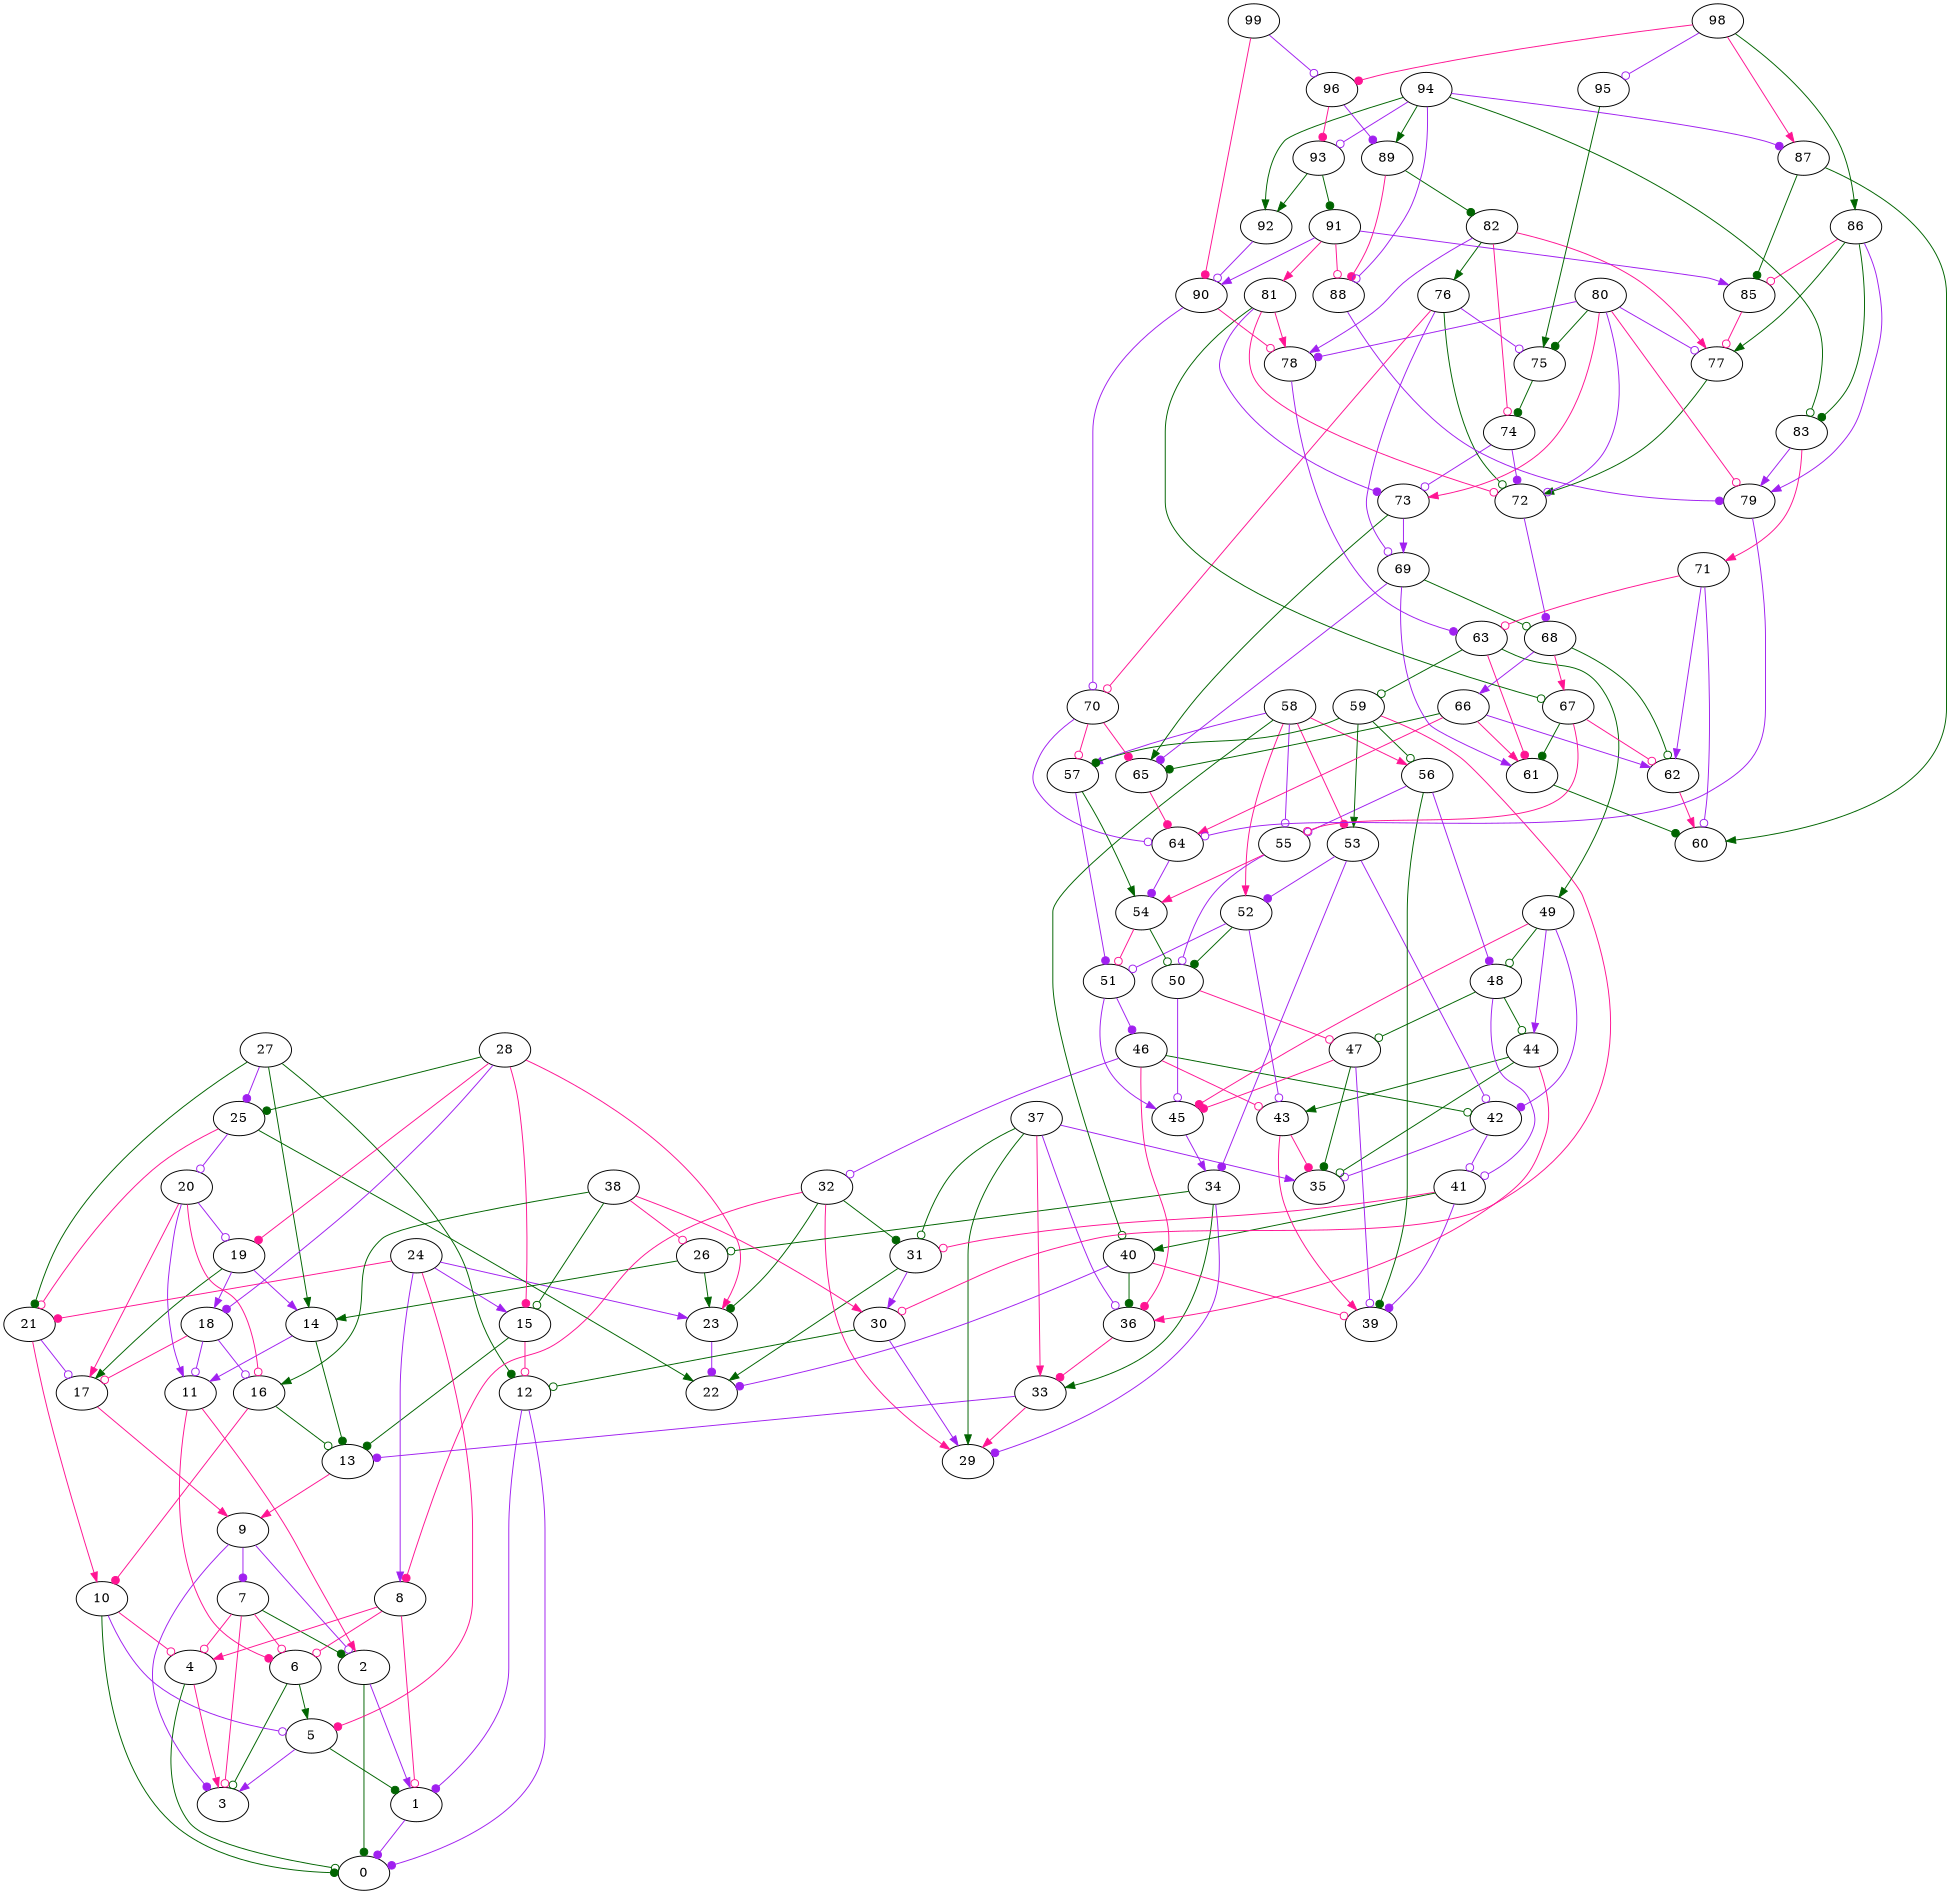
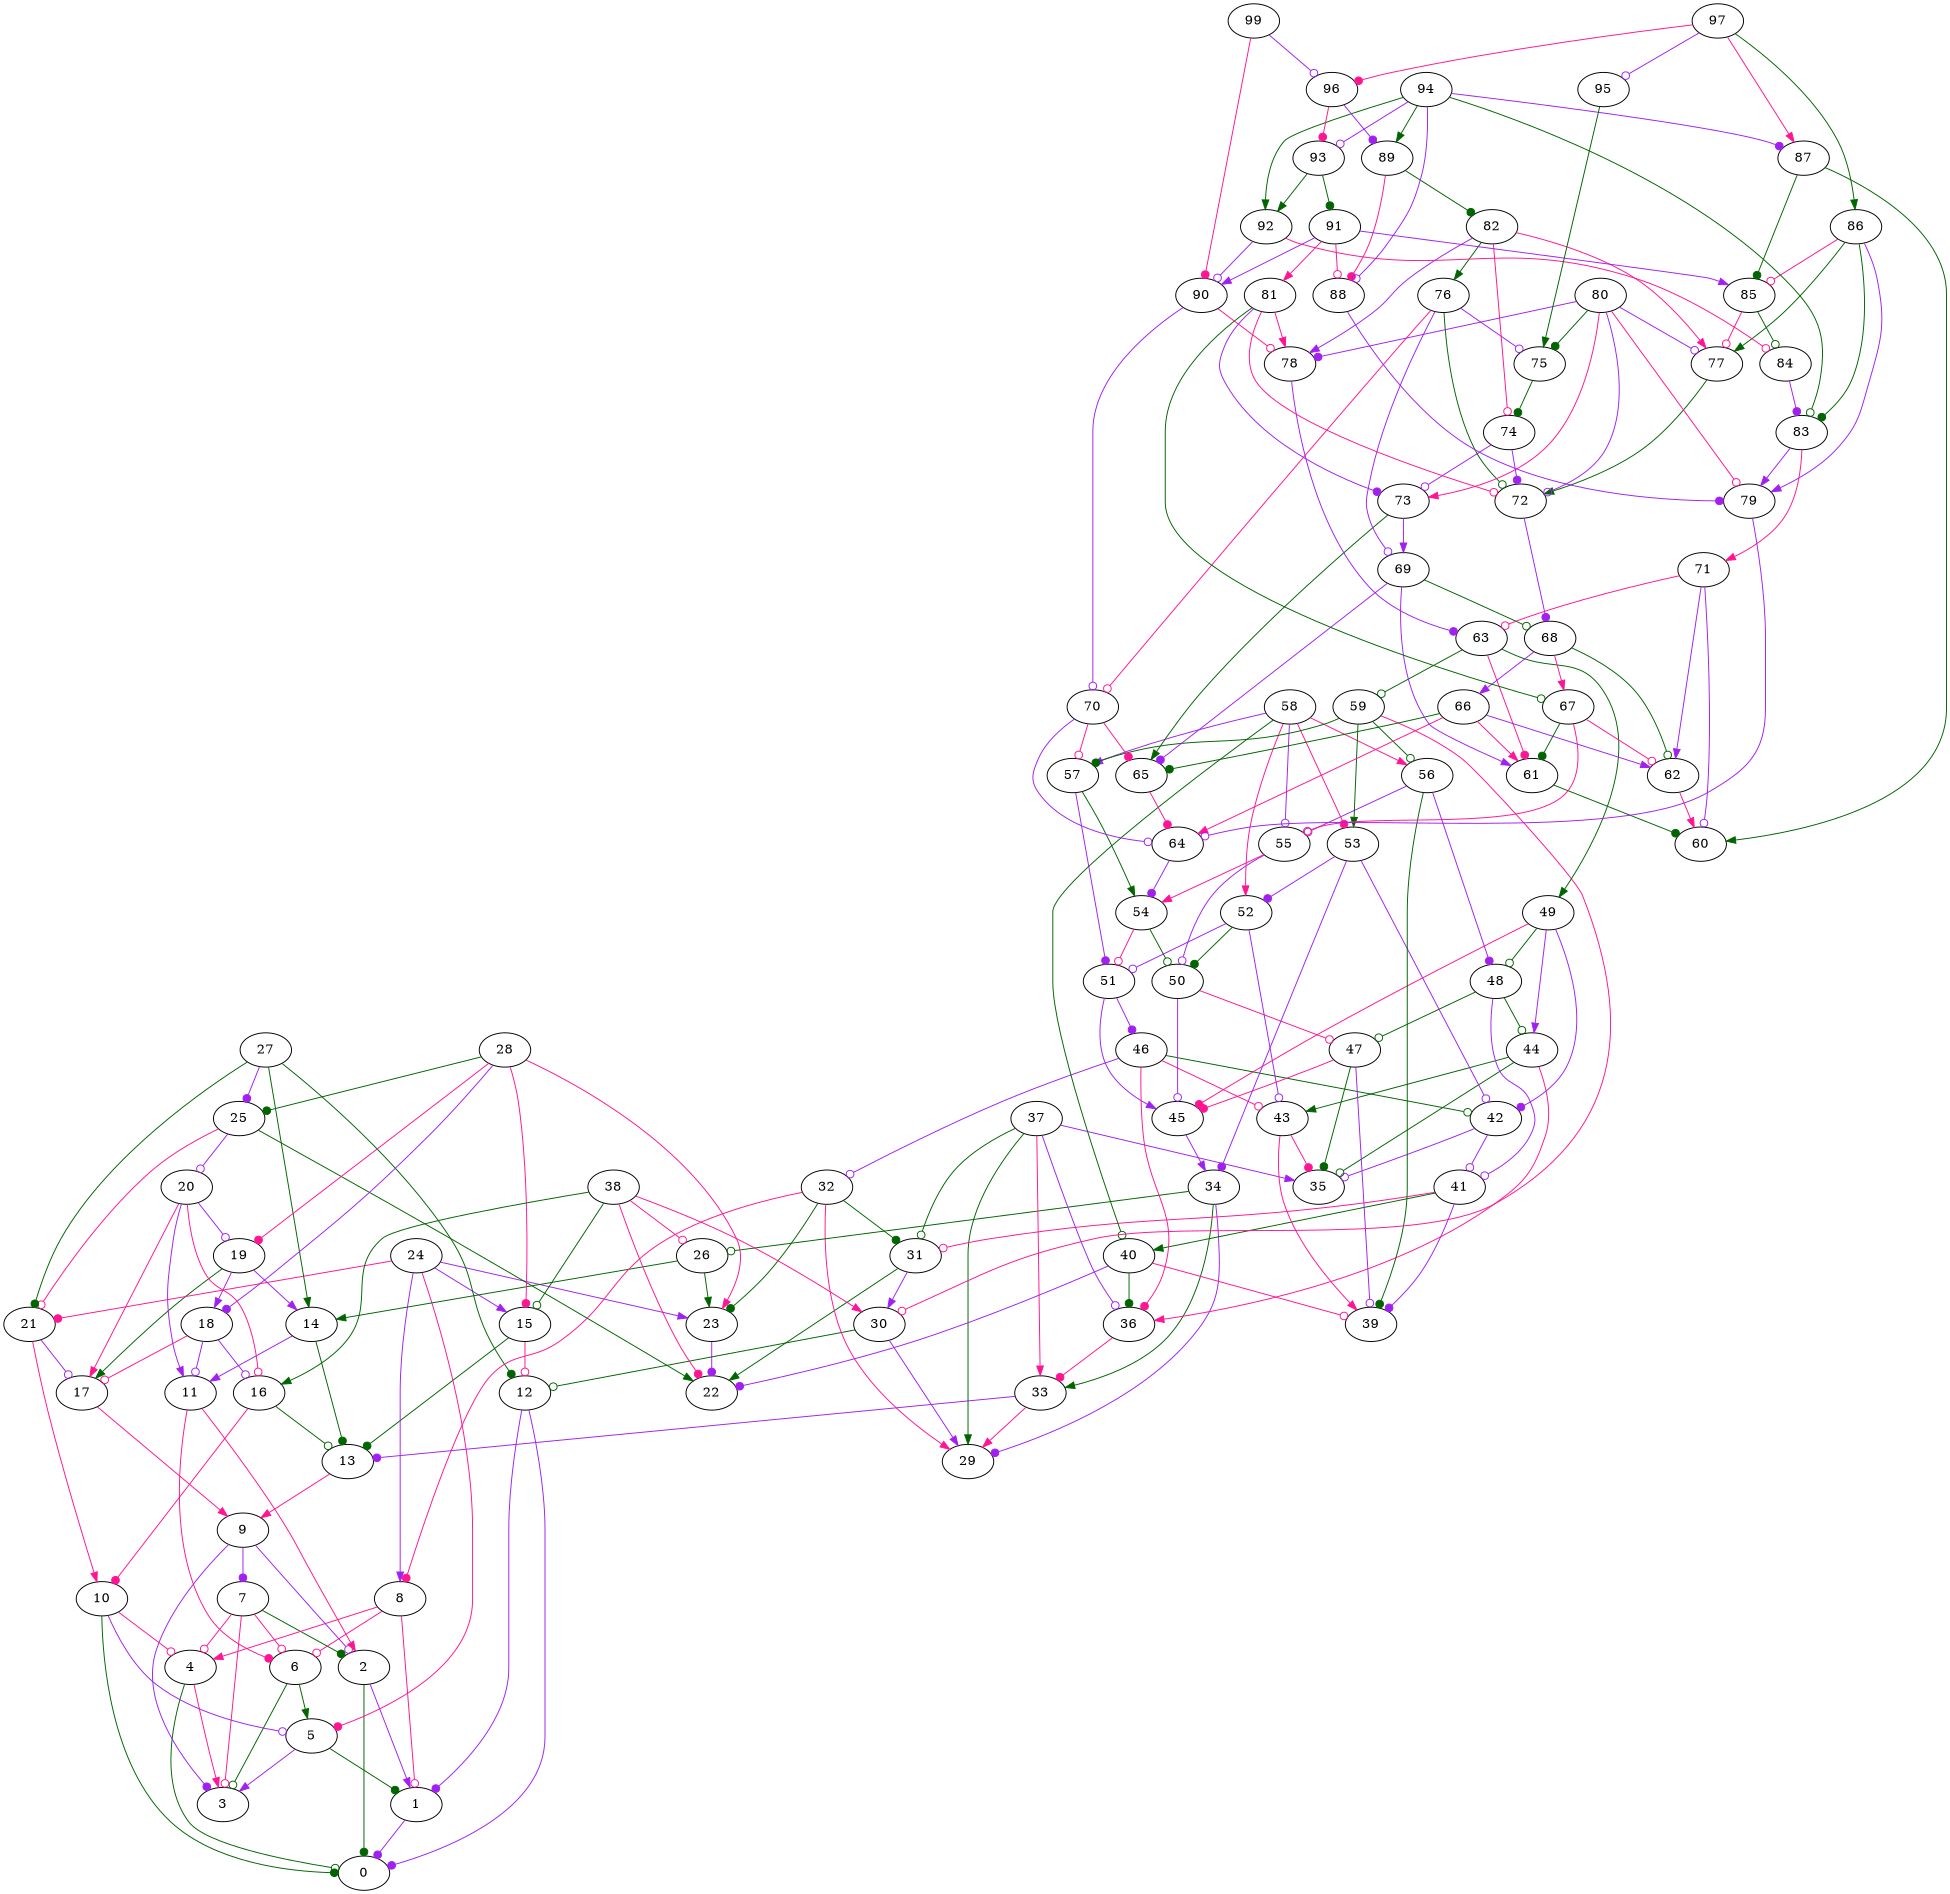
(1718, 21) -> (1718, 21)
none -> (1786, 364)
none -> (653, 1290)
